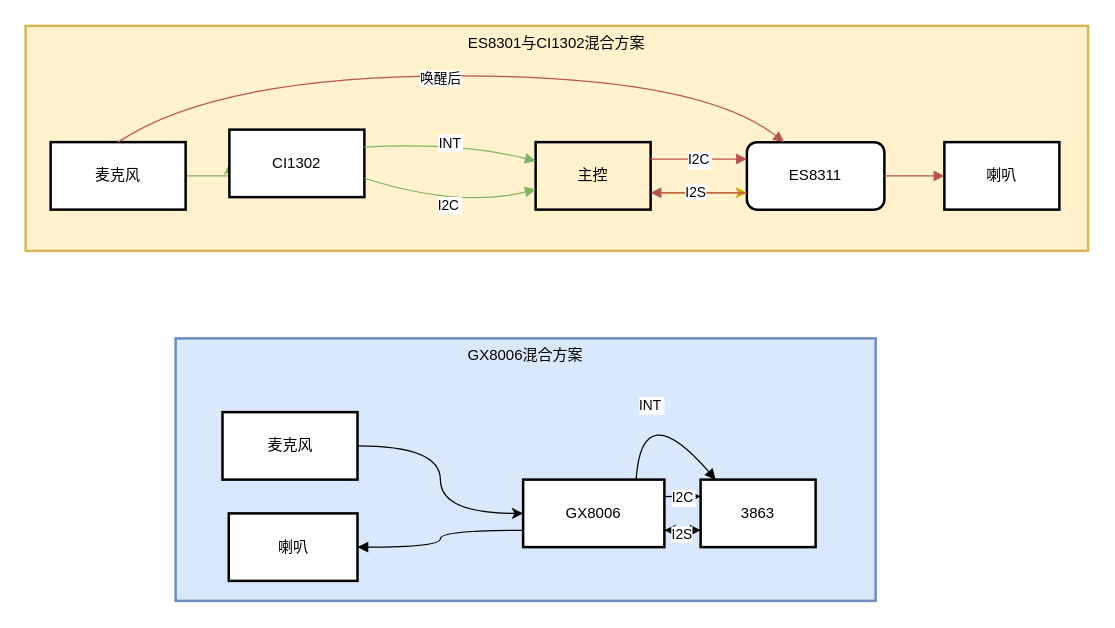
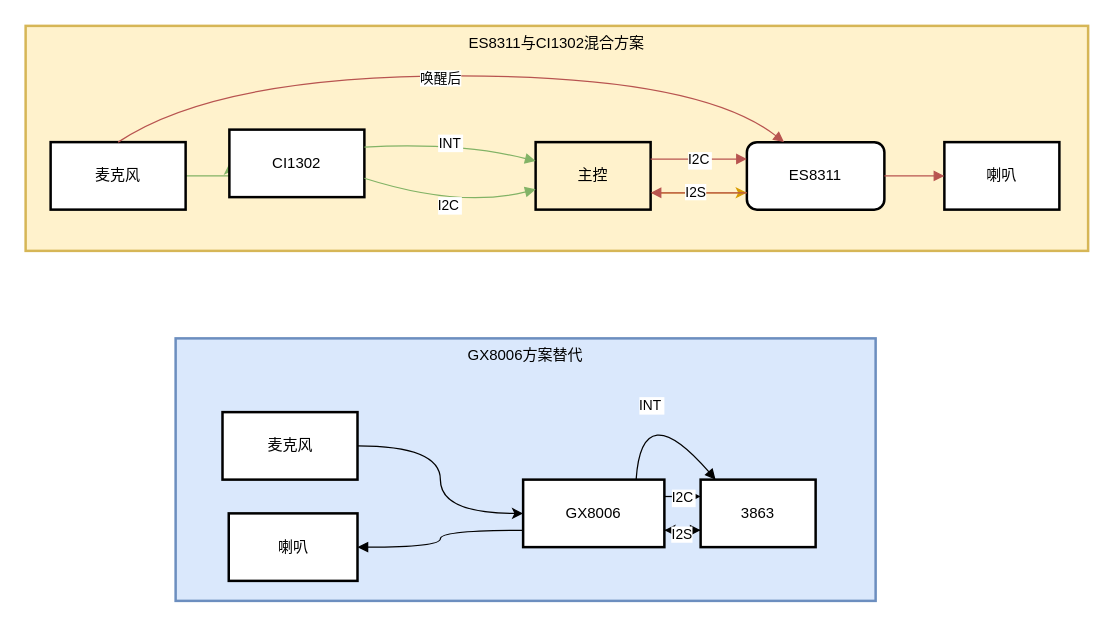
(557, 43) -> (557, 43)
(526, 356) -> (526, 356)
